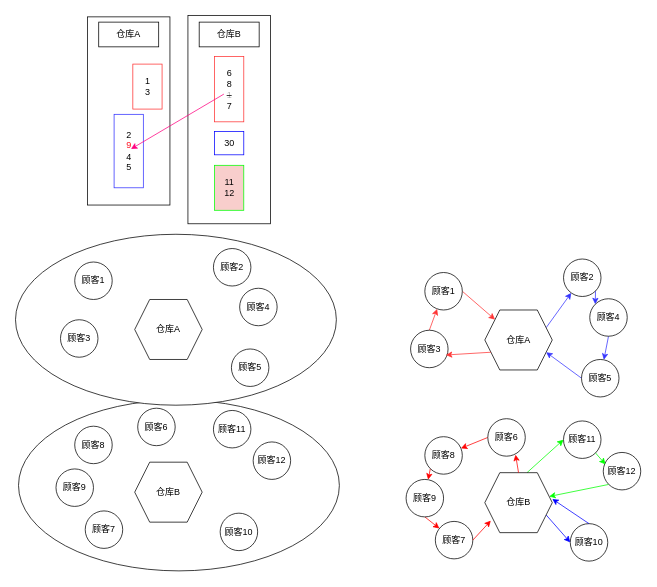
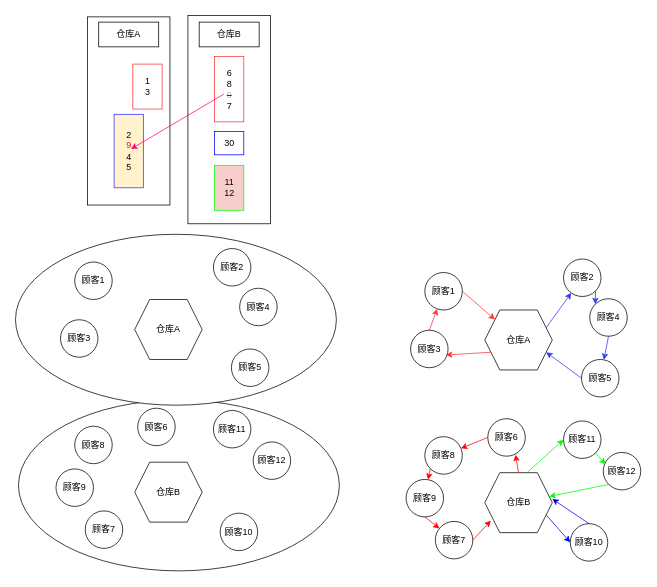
(230, 90) -> (230, 90)
(129, 151) -> (129, 151)
